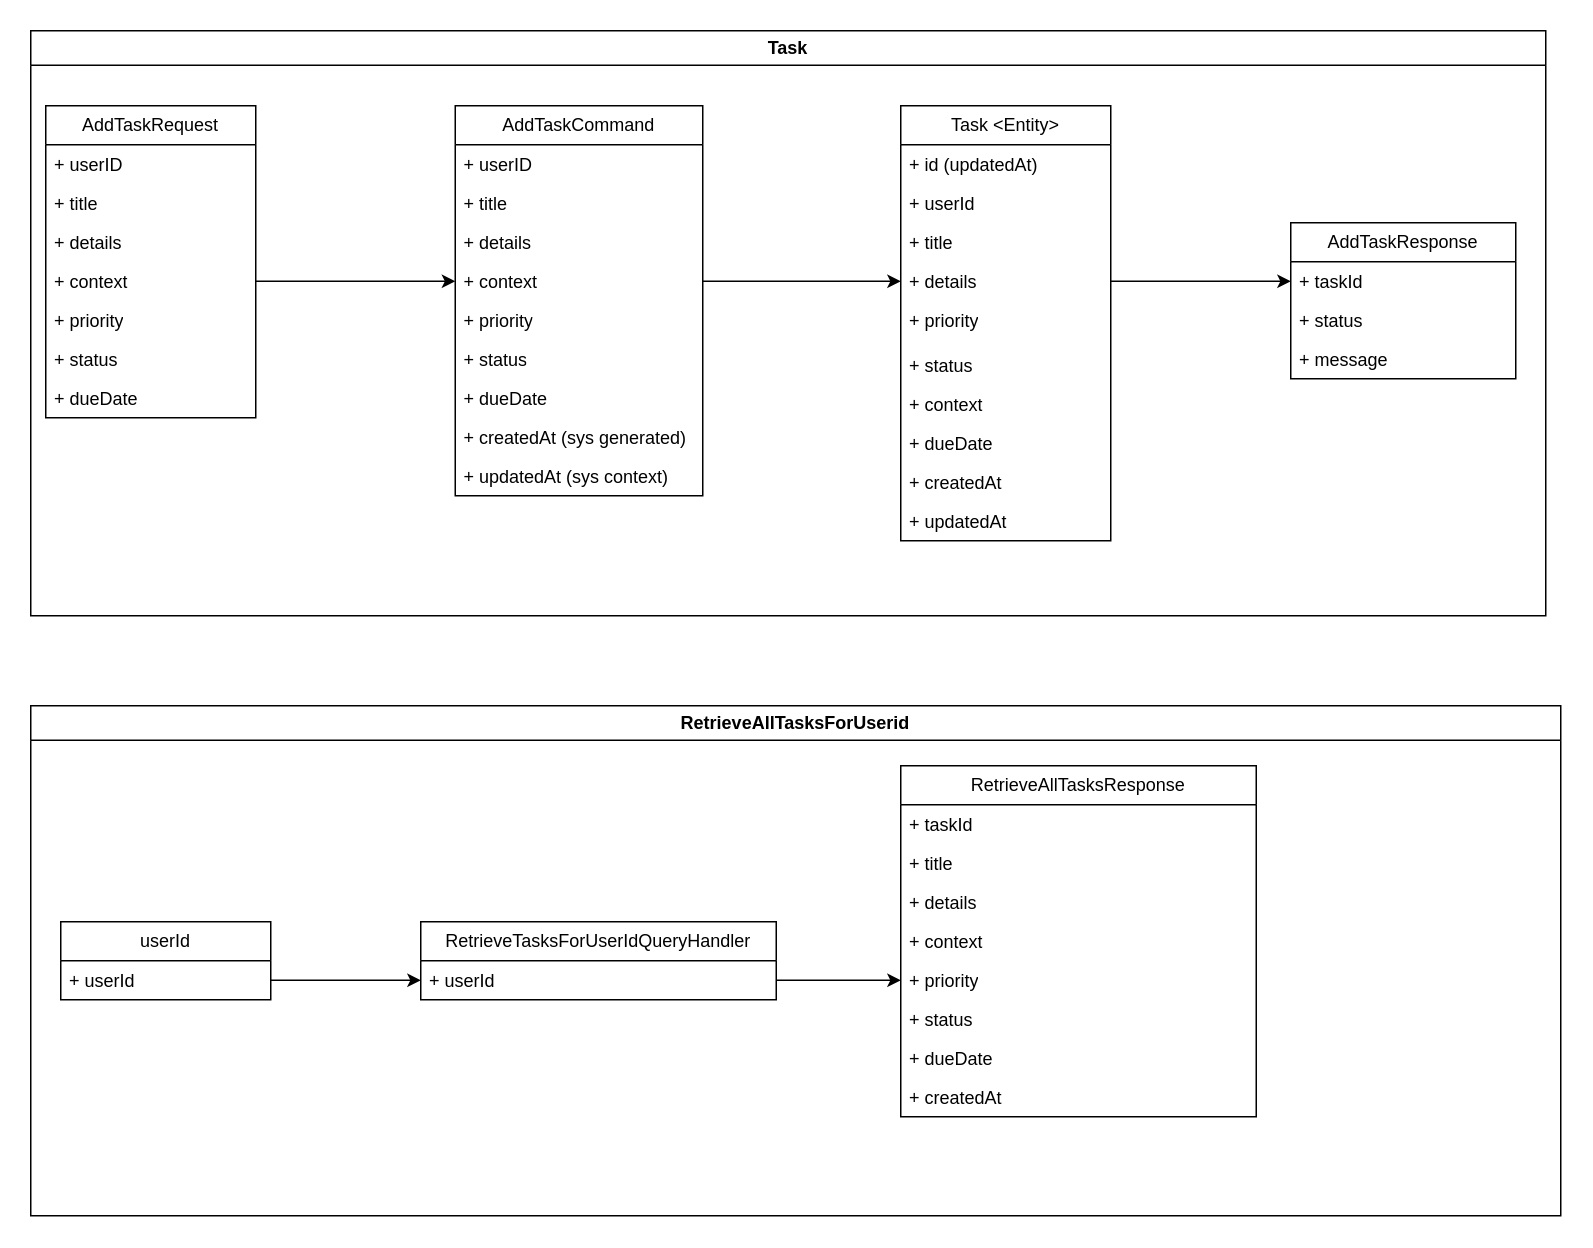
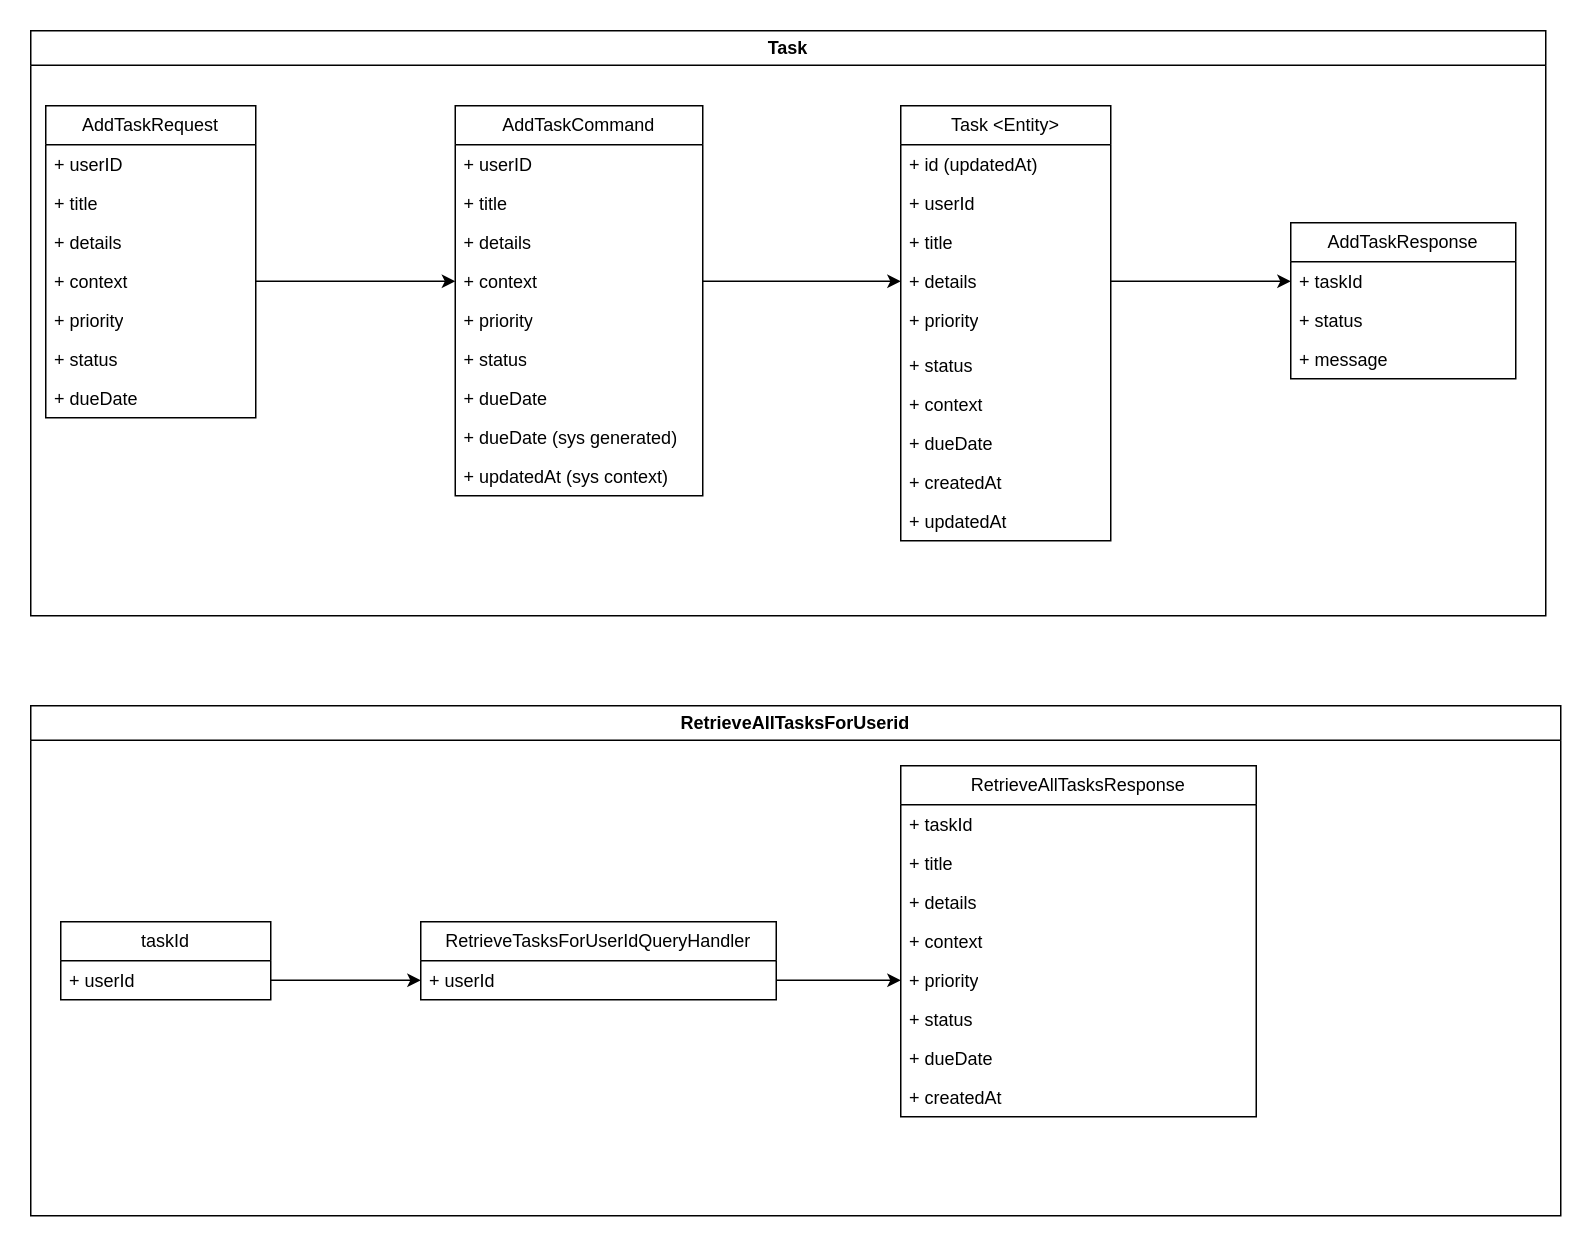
(581, 450) -> (581, 450)
(166, 941) -> (166, 941)
